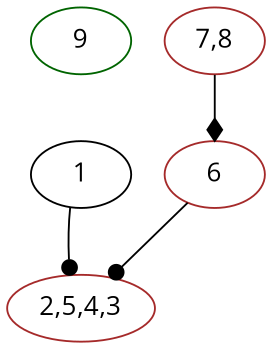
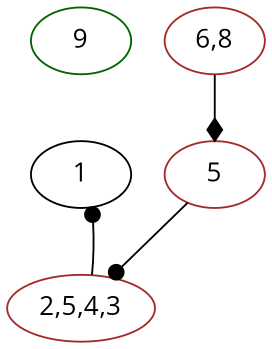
(215, 41) -> (215, 41)
(215, 175) -> (215, 175)
(69, 233) -> (94, 249)
